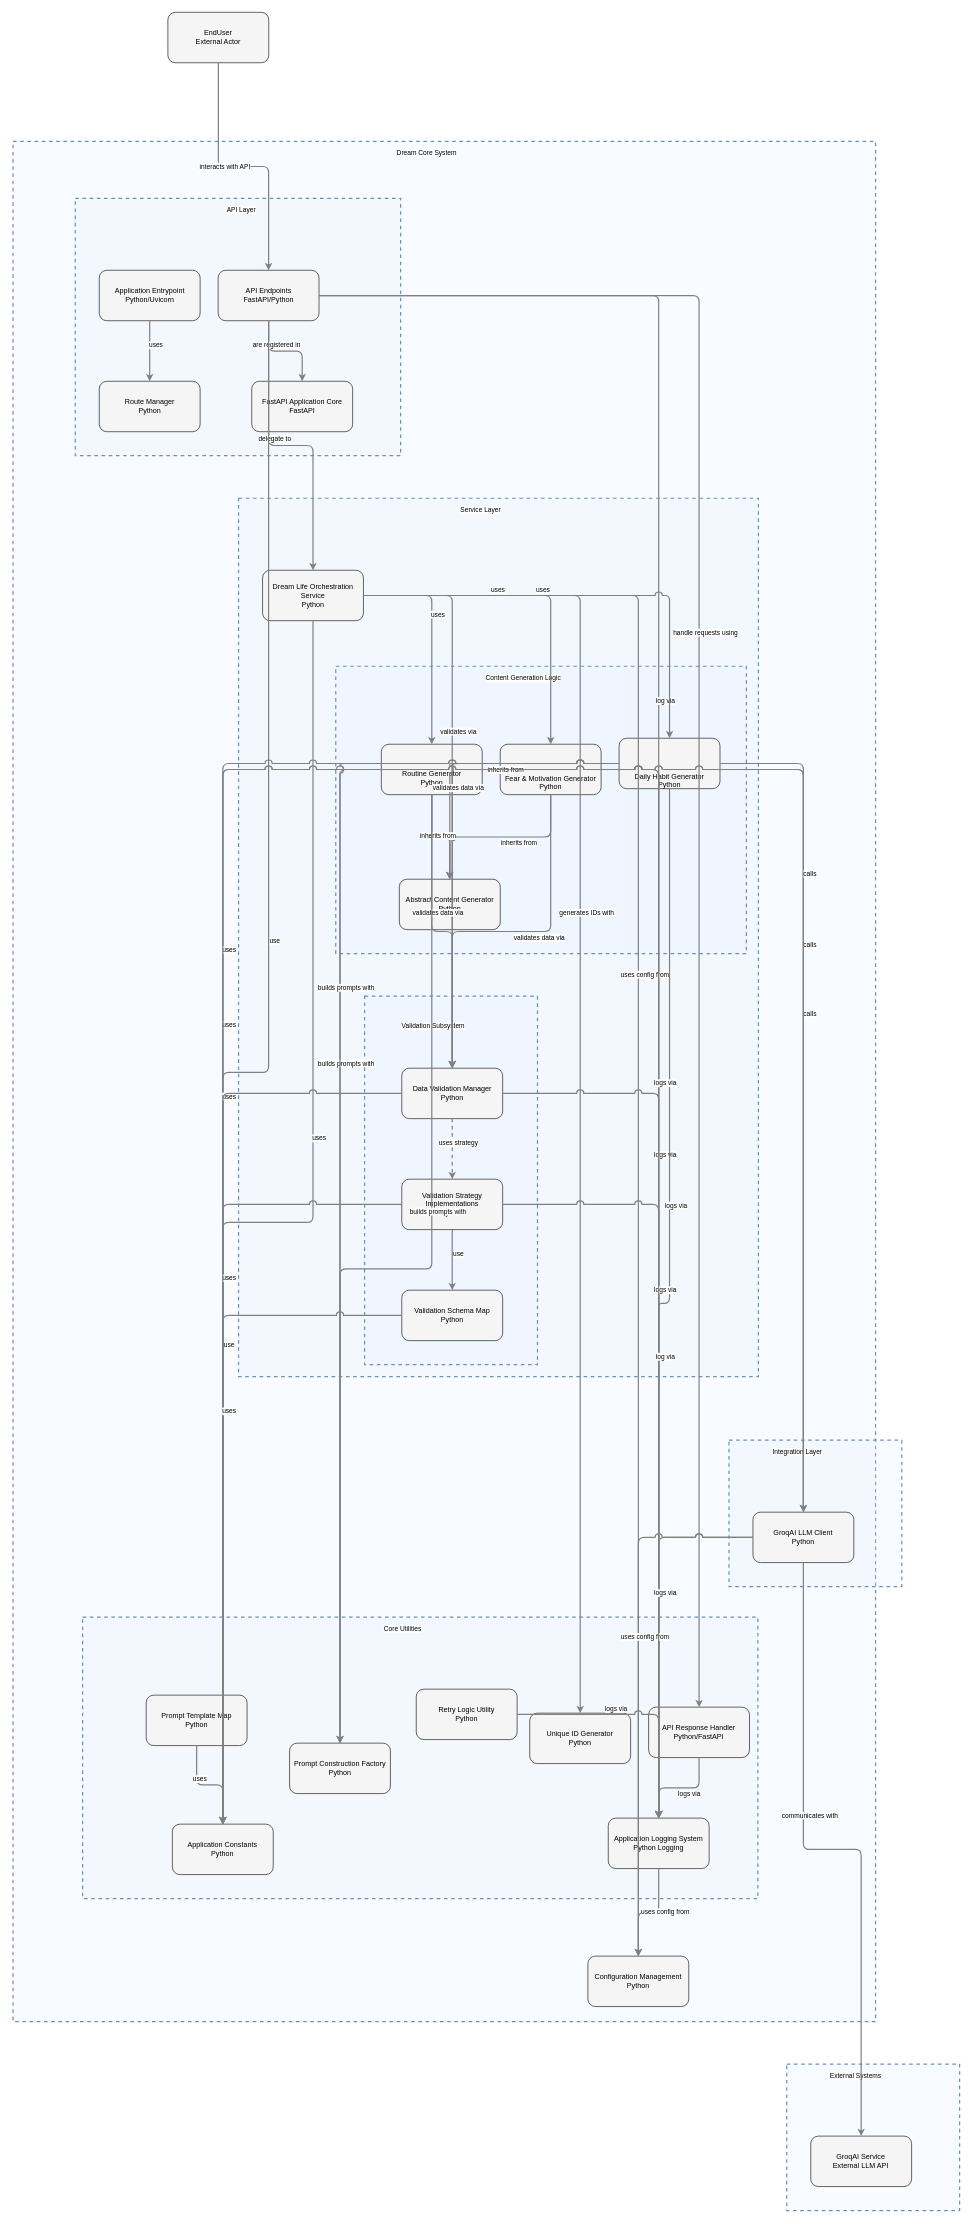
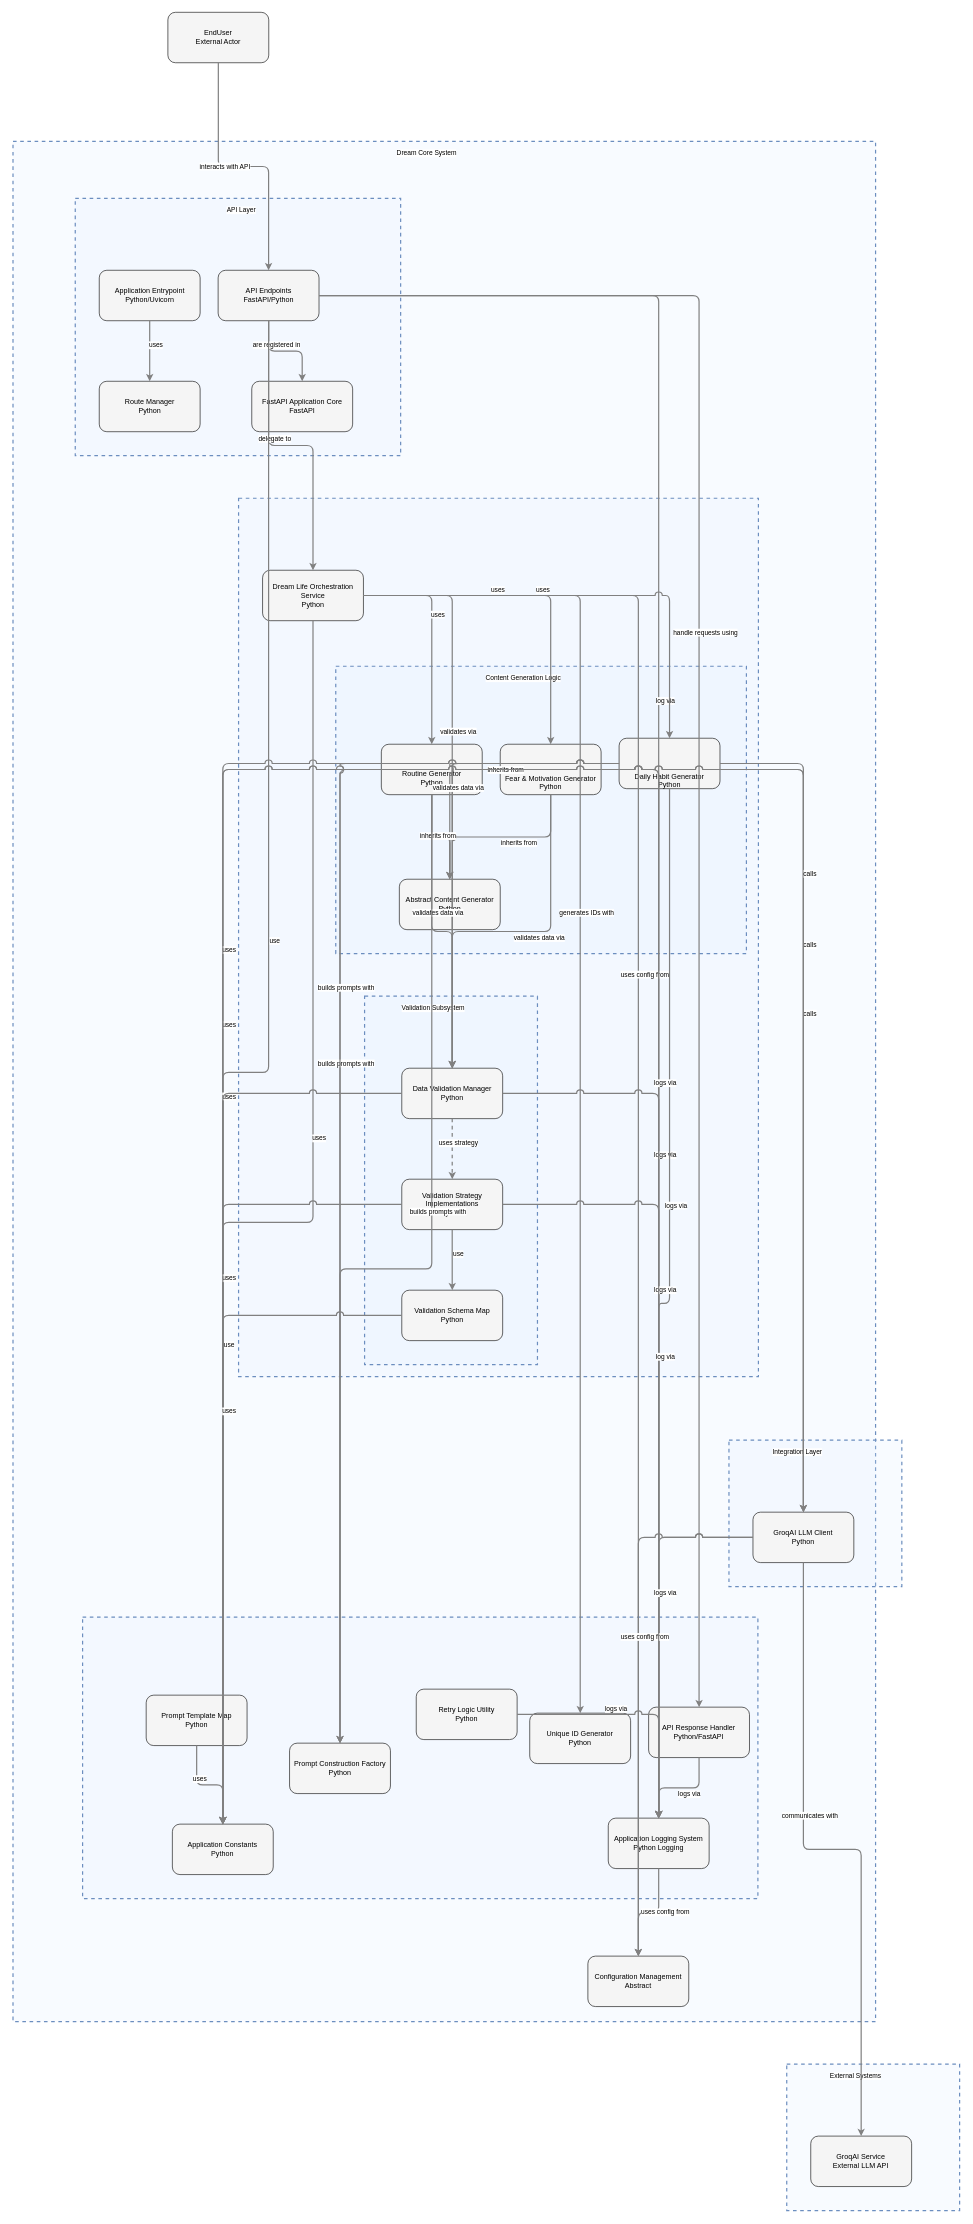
(480, 510) -> none
(433, 1026) -> (433, 1008)
(402, 1629) -> none
(638, 1982) -> (638, 1982)
